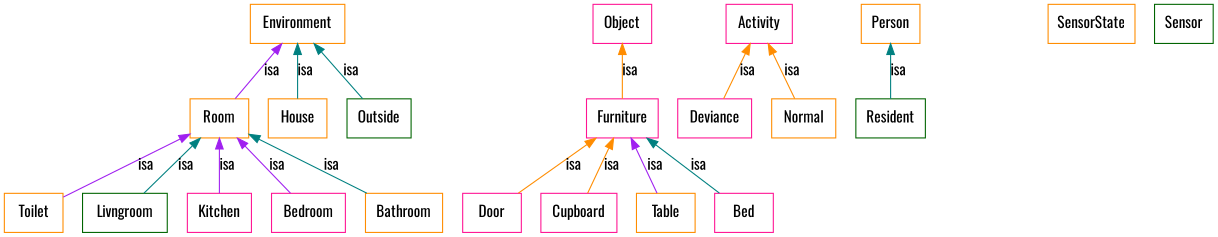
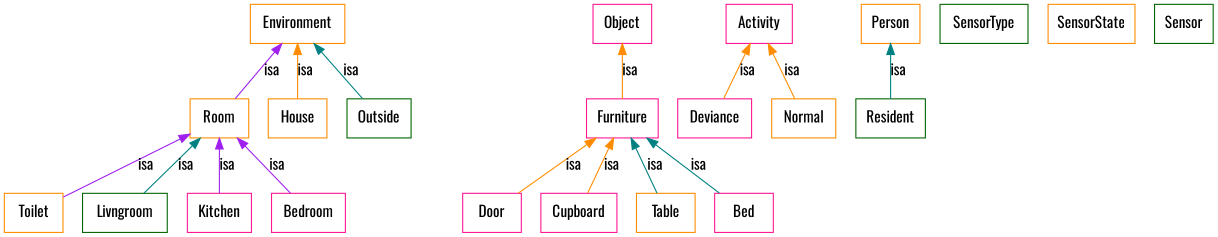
none -> (984, 24)
(298, 77) -> (298, 77)
(646, 171) -> (646, 171)
(404, 213) -> none
